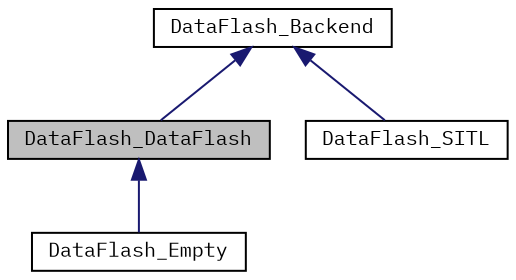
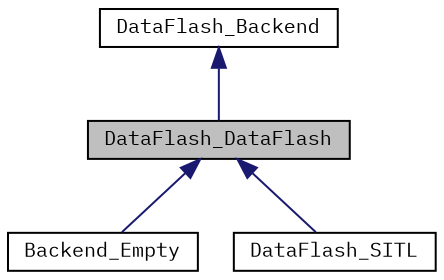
(348, 90) -> (284, 203)
(139, 252) -> (103, 252)
